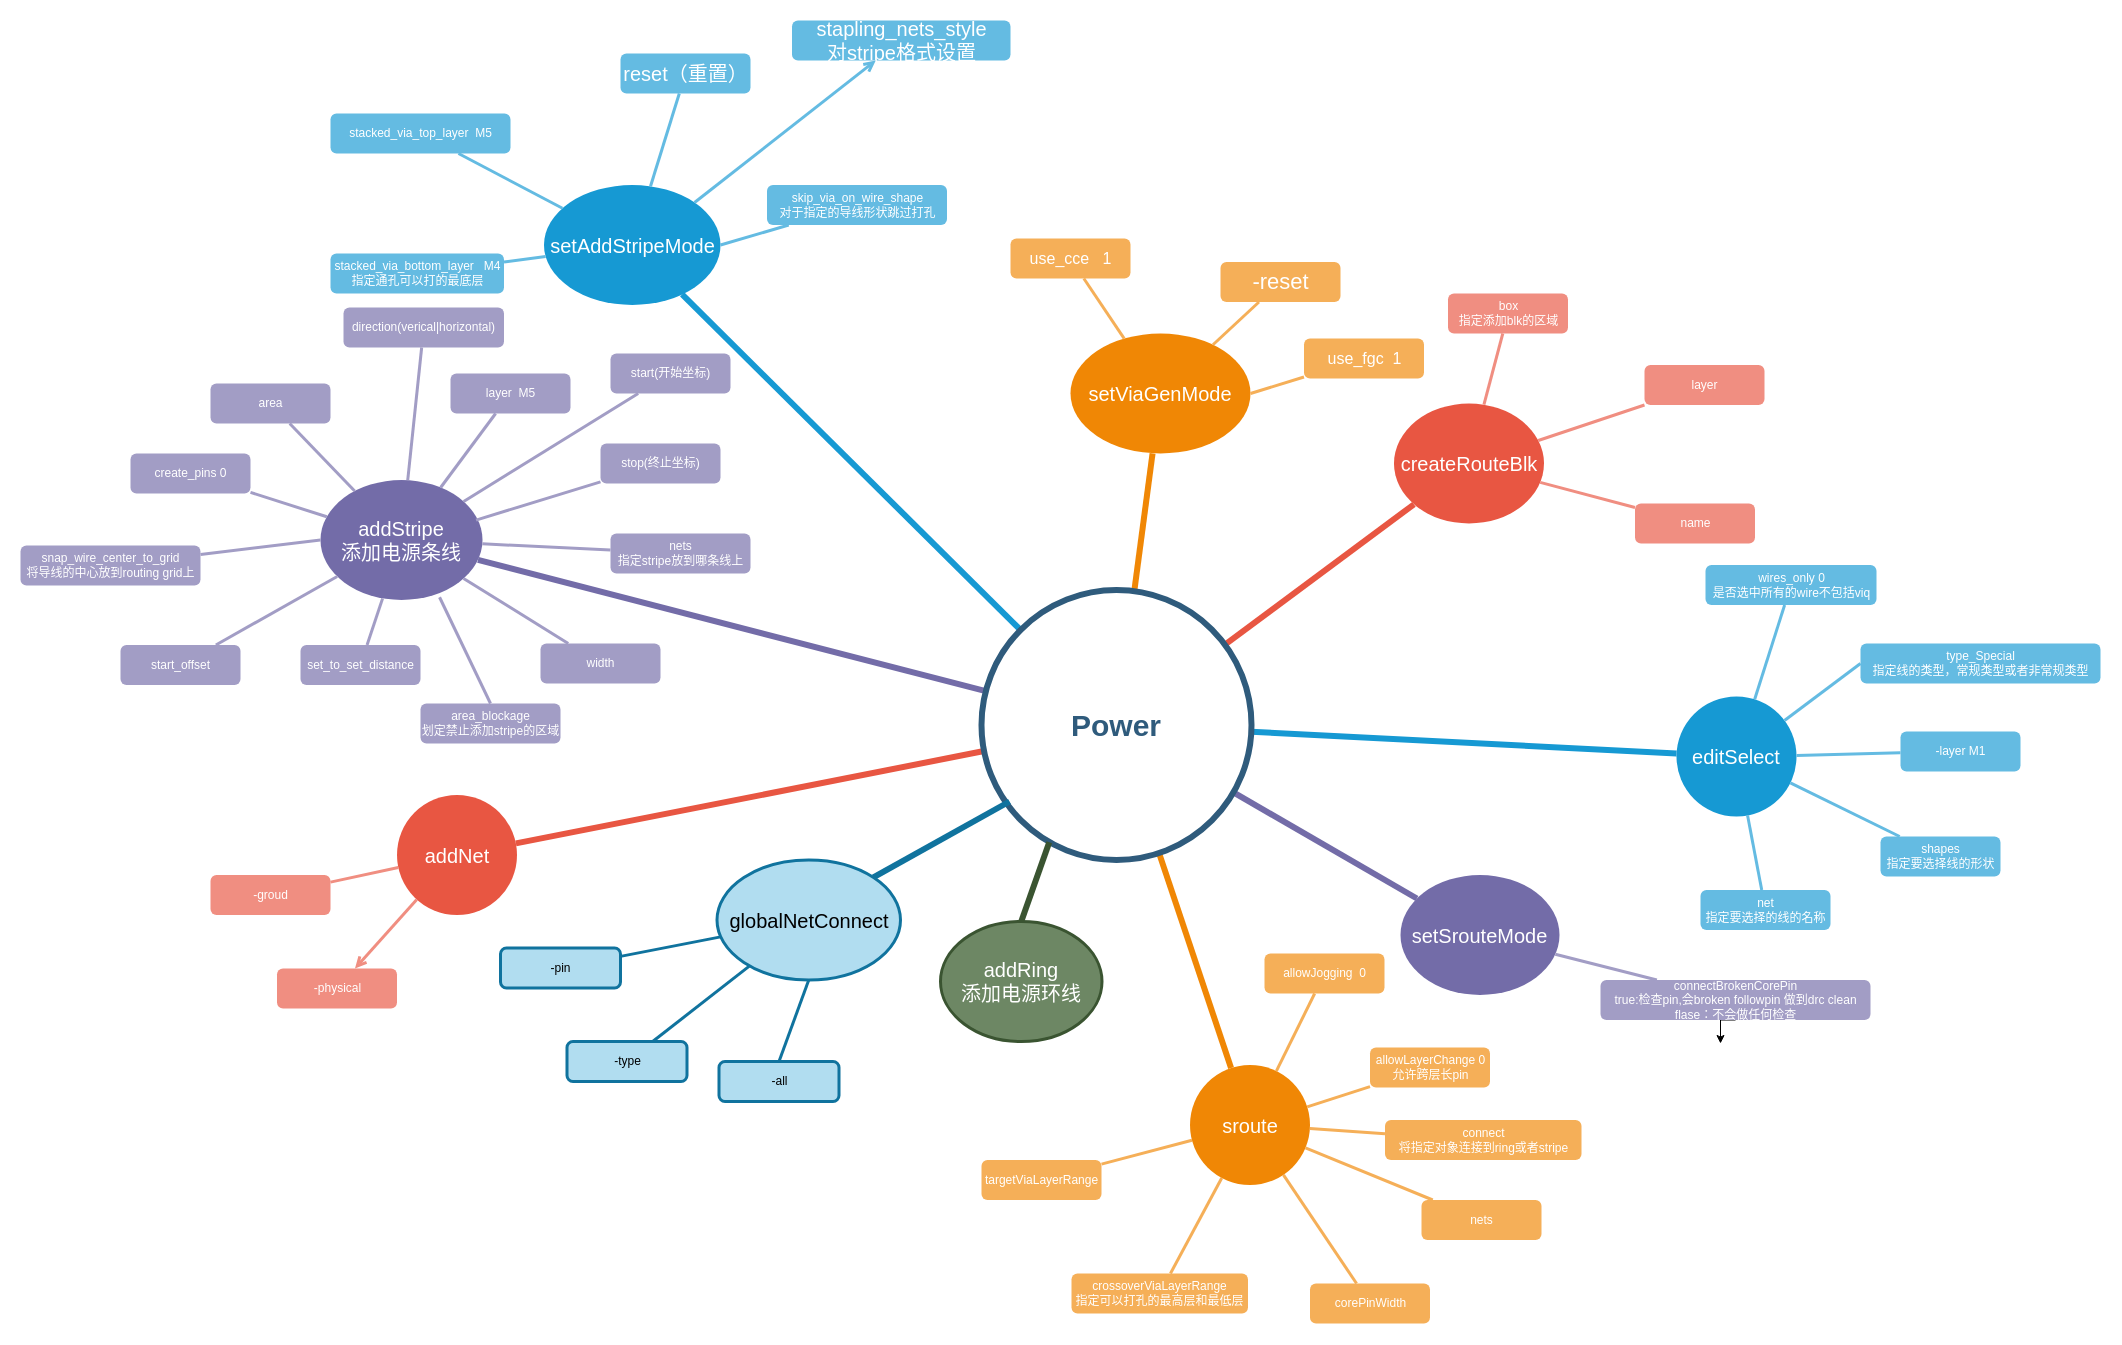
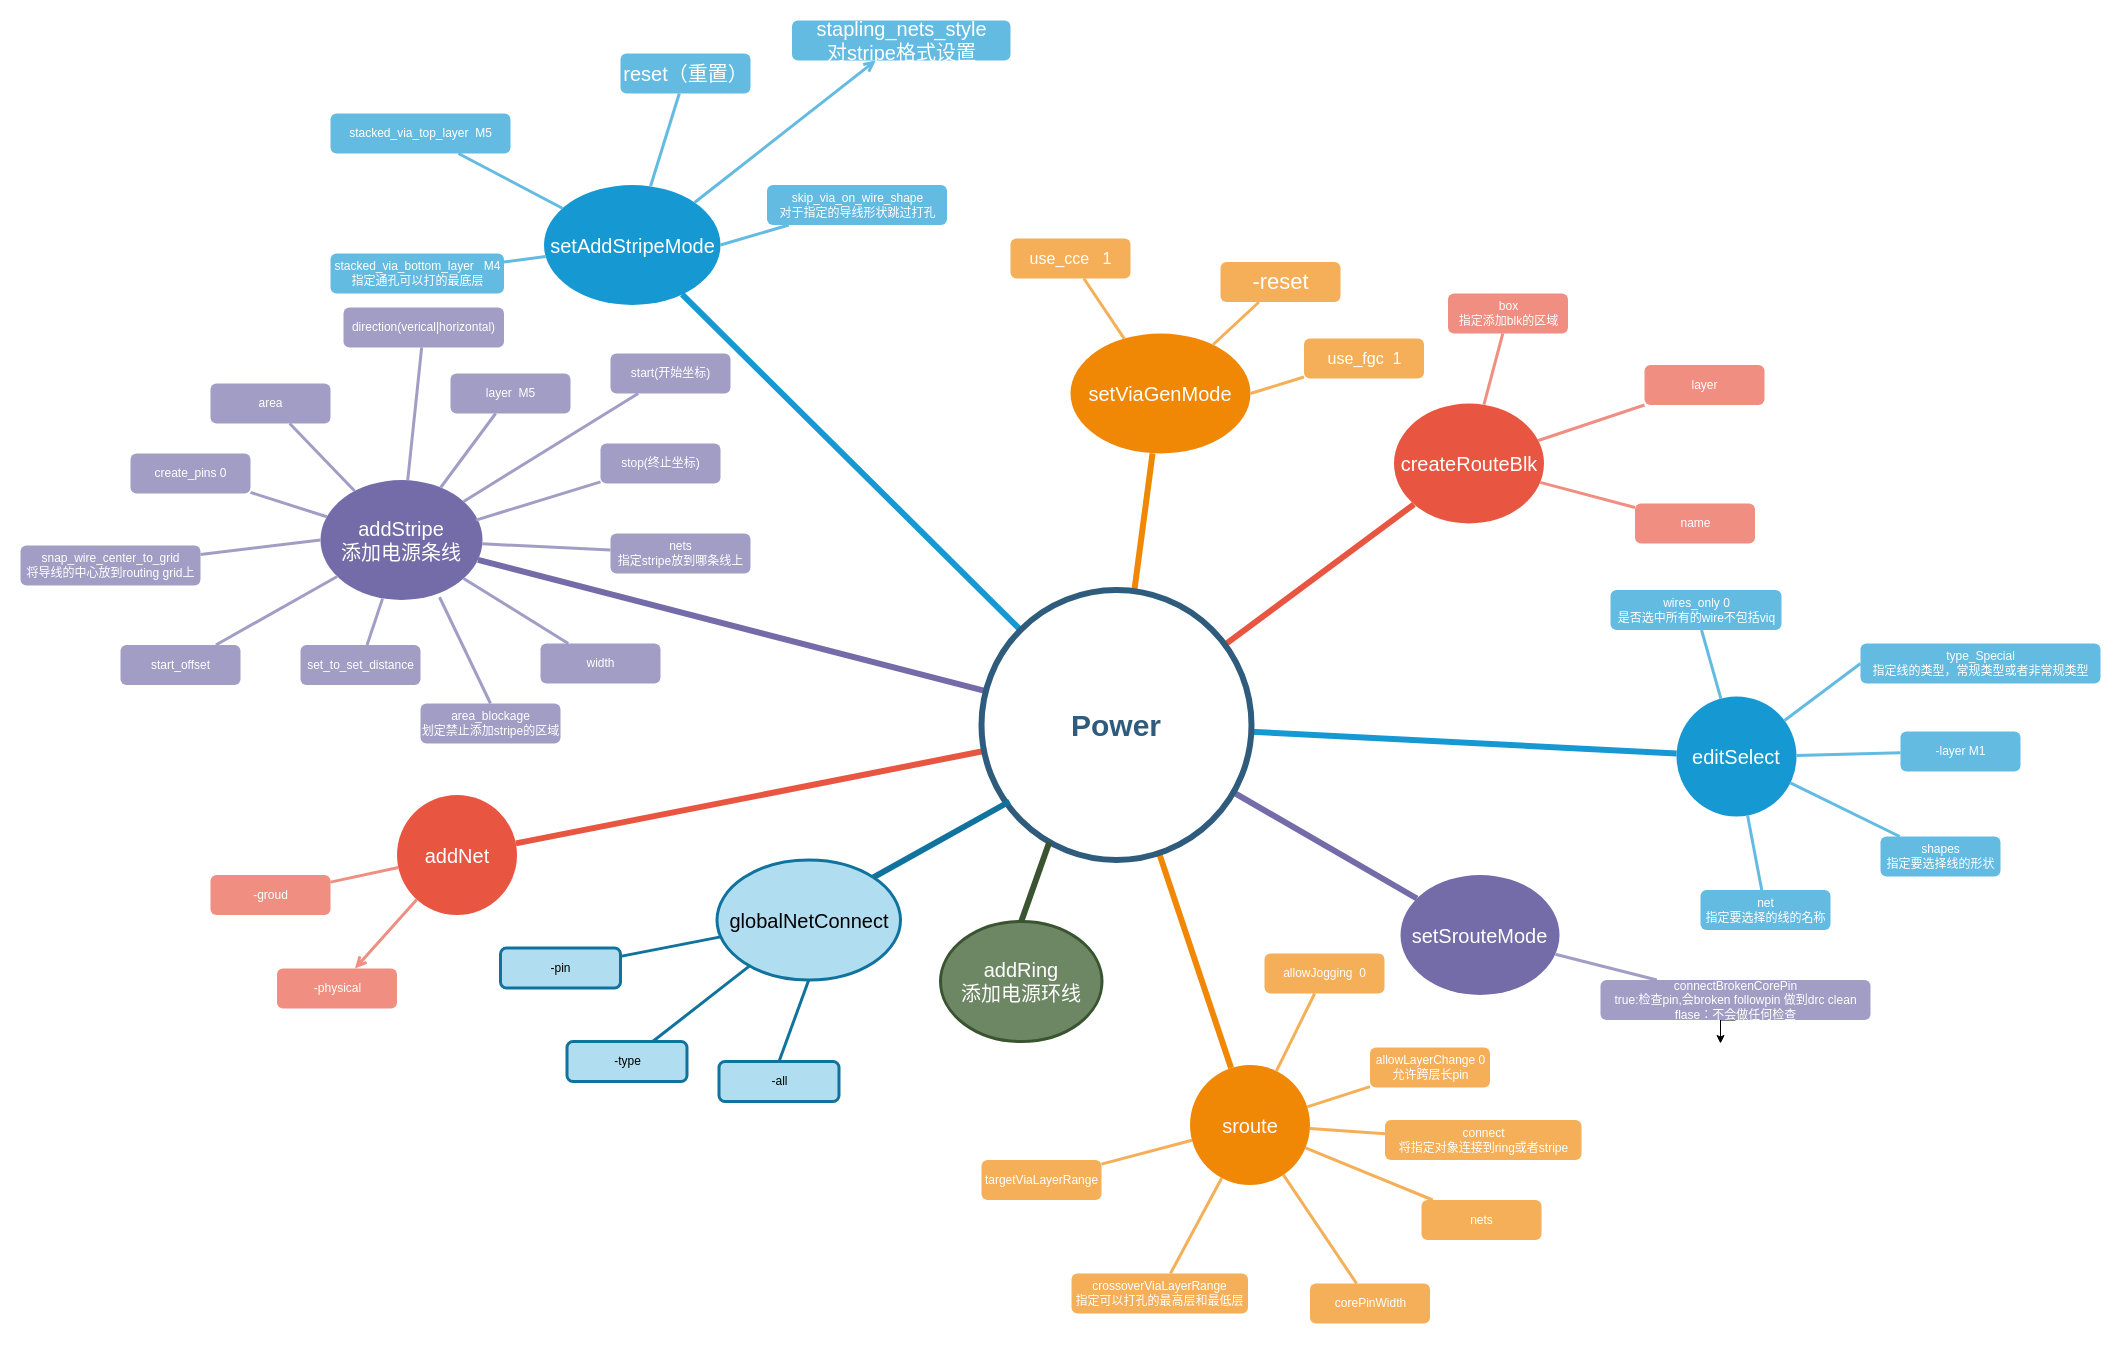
(1791, 585) -> (1696, 610)
